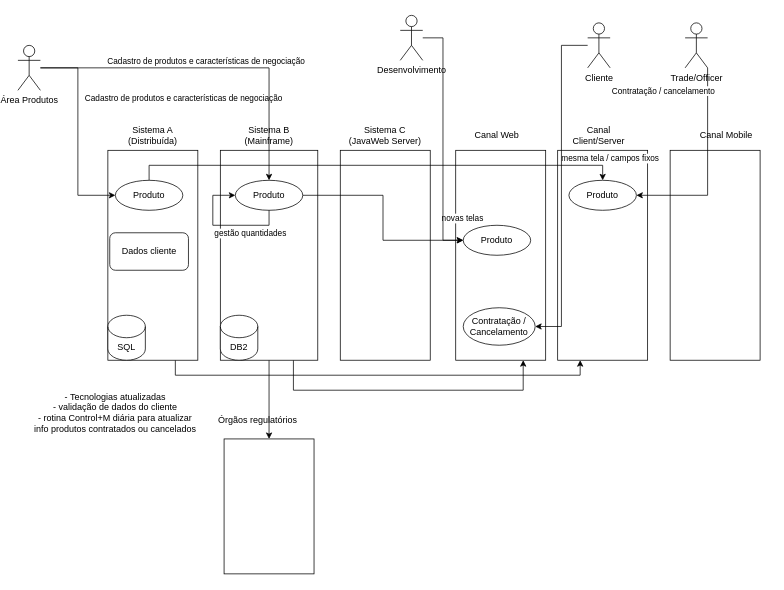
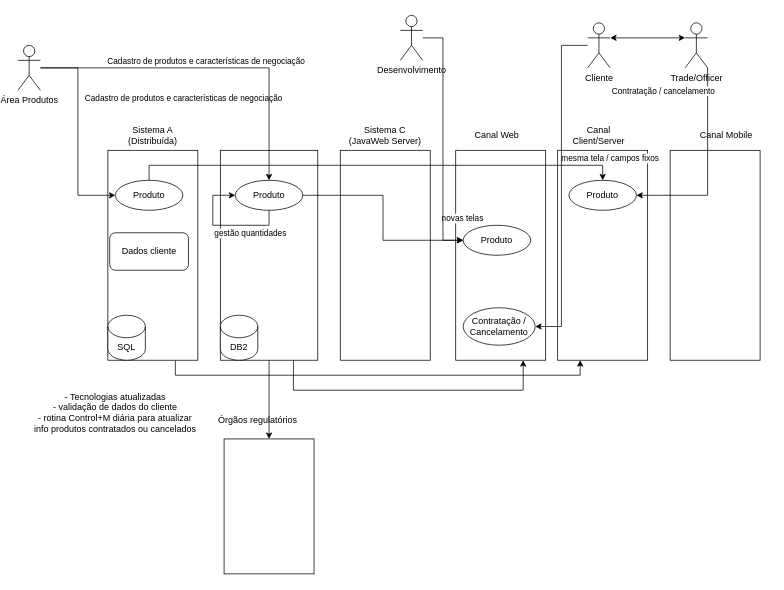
none -> (678, 38)
(269, 135) -> none
